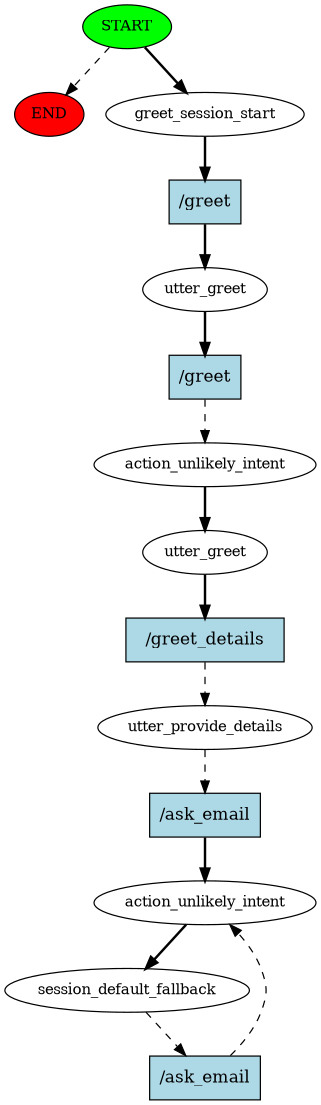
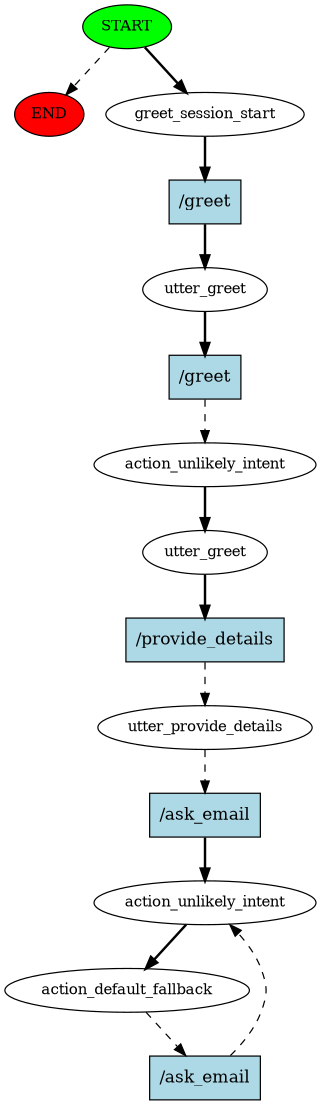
(205, 640) -> (205, 640)
(127, 990) -> (127, 990)
